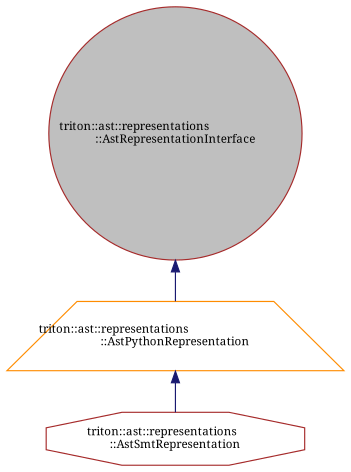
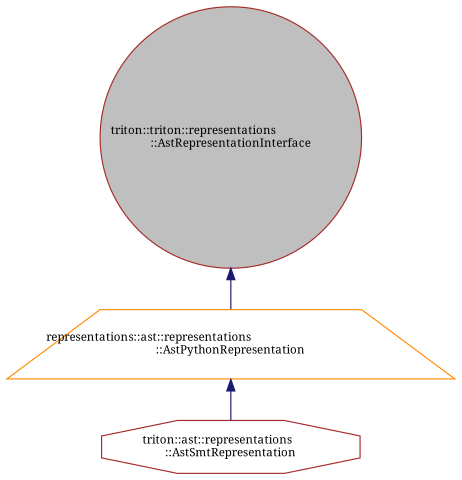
(175, 133) -> (231, 138)
(175, 336) -> (231, 344)
